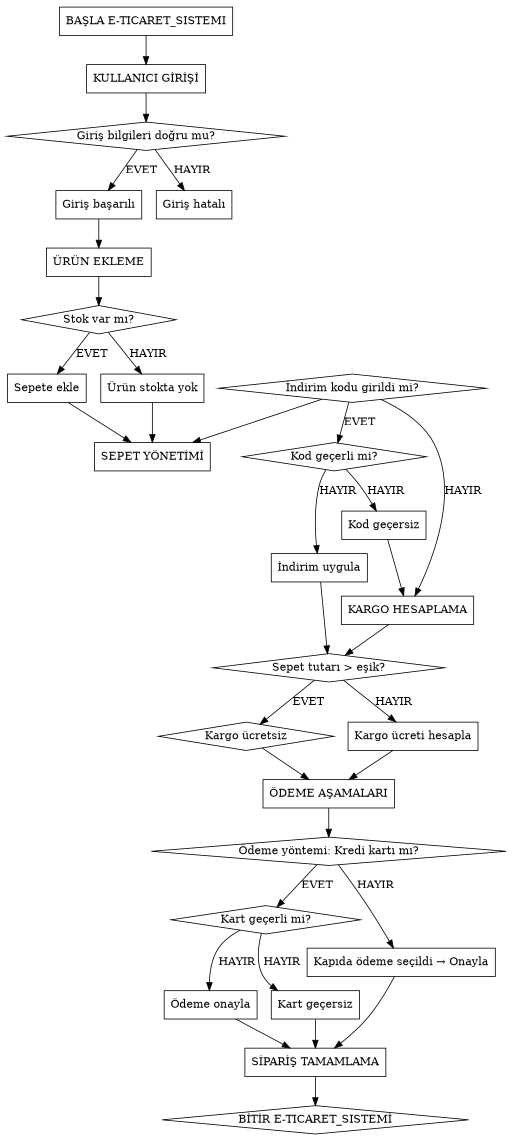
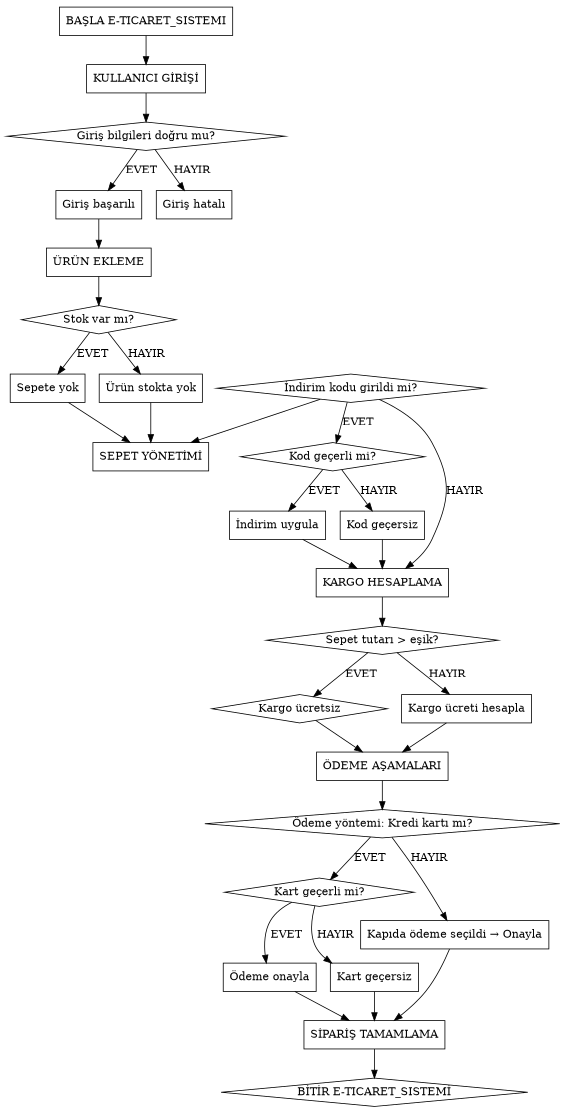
(47, 388) -> (48, 388)
(338, 491) -> (324, 491)
(324, 614) -> (326, 552)
(237, 962) -> (286, 935)
